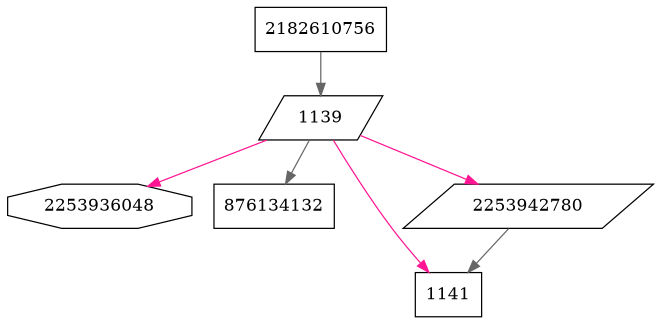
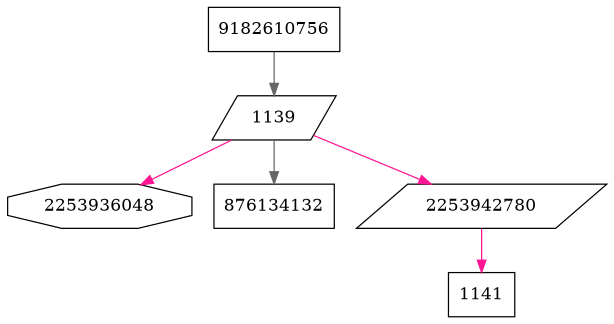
(321, 29) -> (274, 29)
(374, 204) -> none
(493, 246) -> (482, 244)
